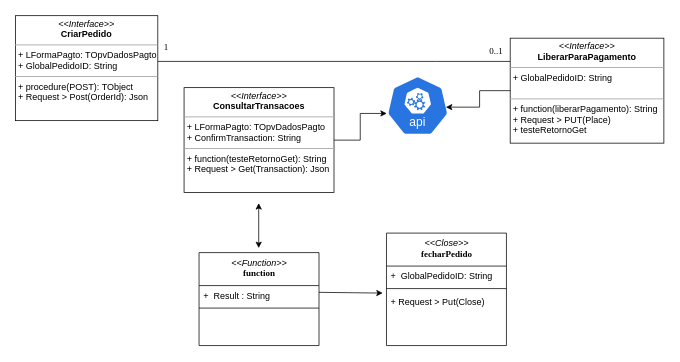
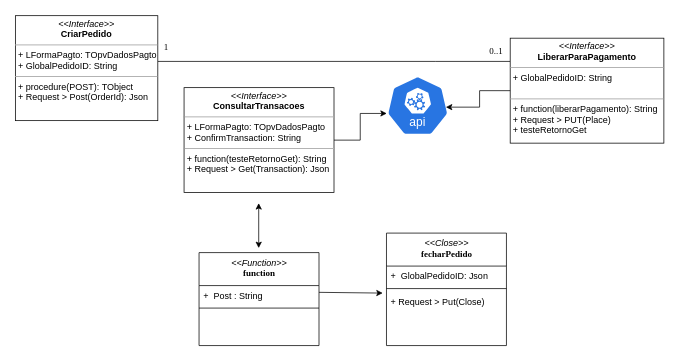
(446, 277) -> (442, 277)
(242, 296) -> (238, 296)
